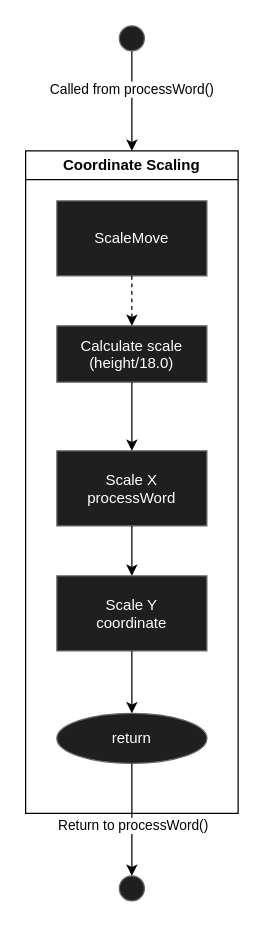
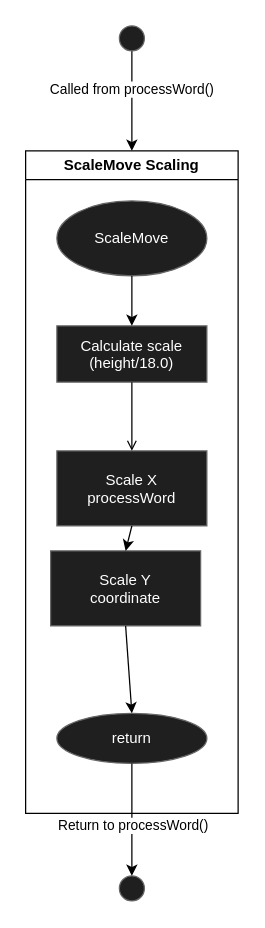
(132, 166) -> (132, 166)
(132, 238) -> (132, 238)
(132, 296) -> (132, 296)
(132, 441) -> (132, 442)
(132, 613) -> (126, 588)
